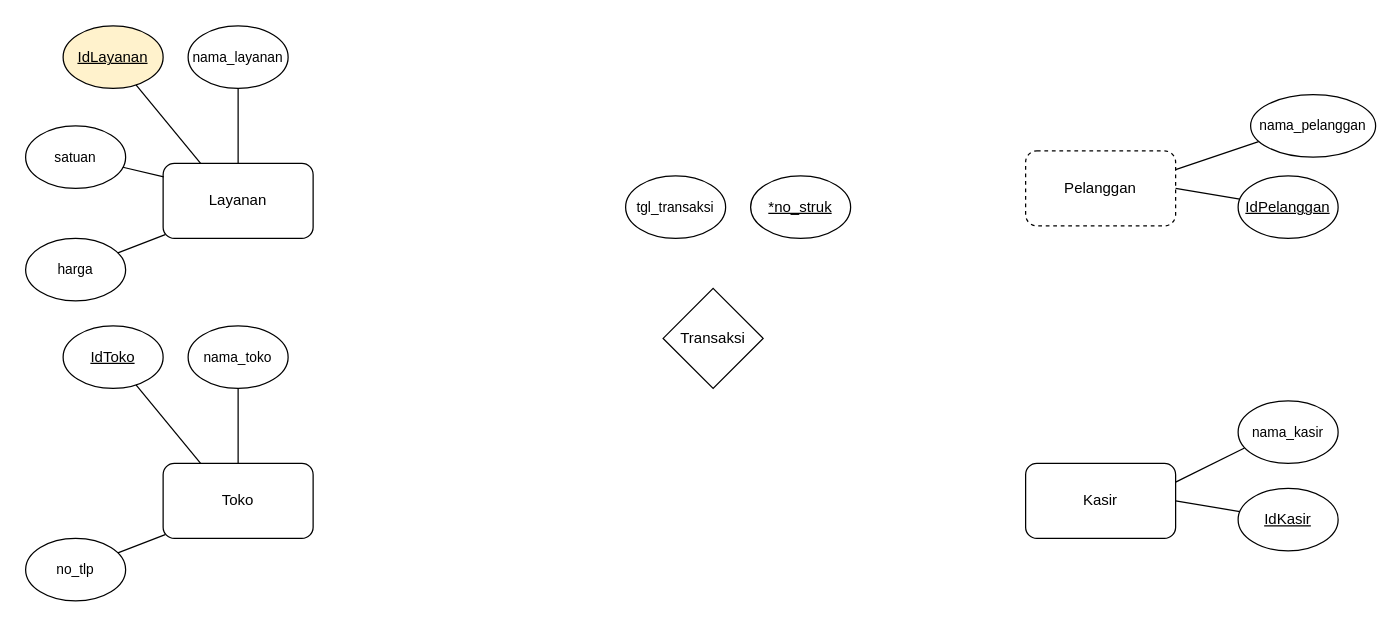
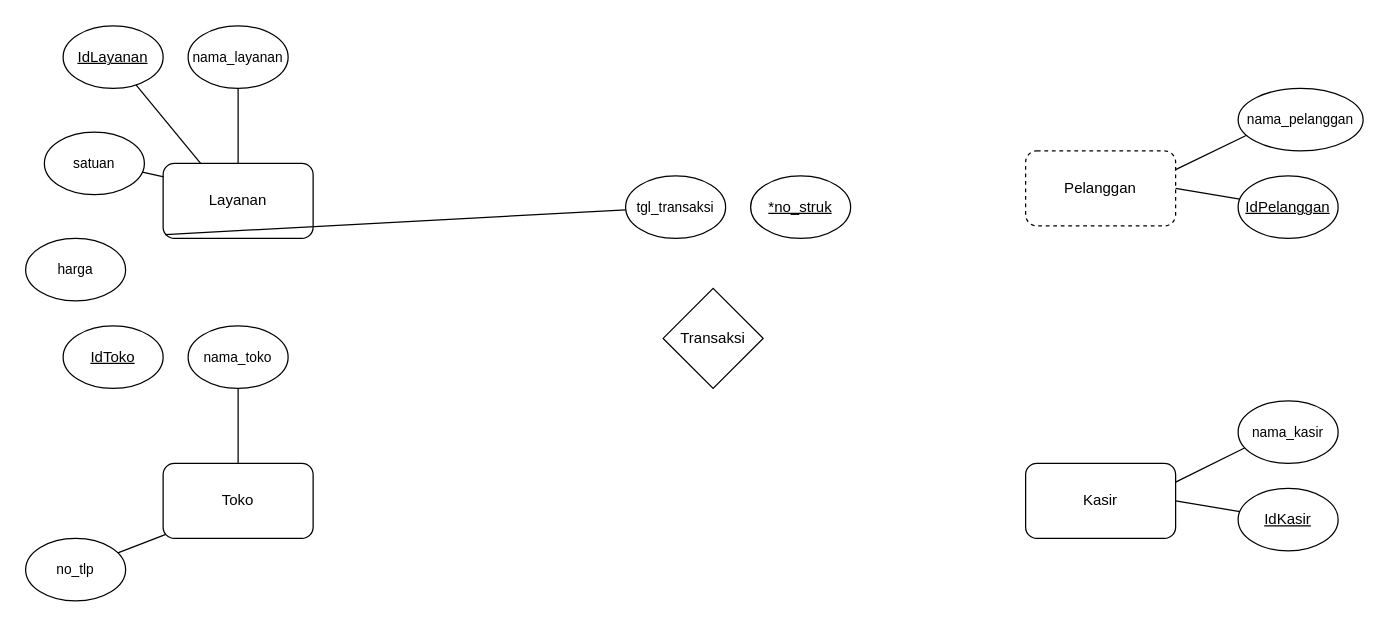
(113, 57) -> (113, 57)
(1313, 126) -> (1301, 119)
(76, 157) -> (94, 163)
(142, 244) -> (395, 222)
(169, 424) -> none
